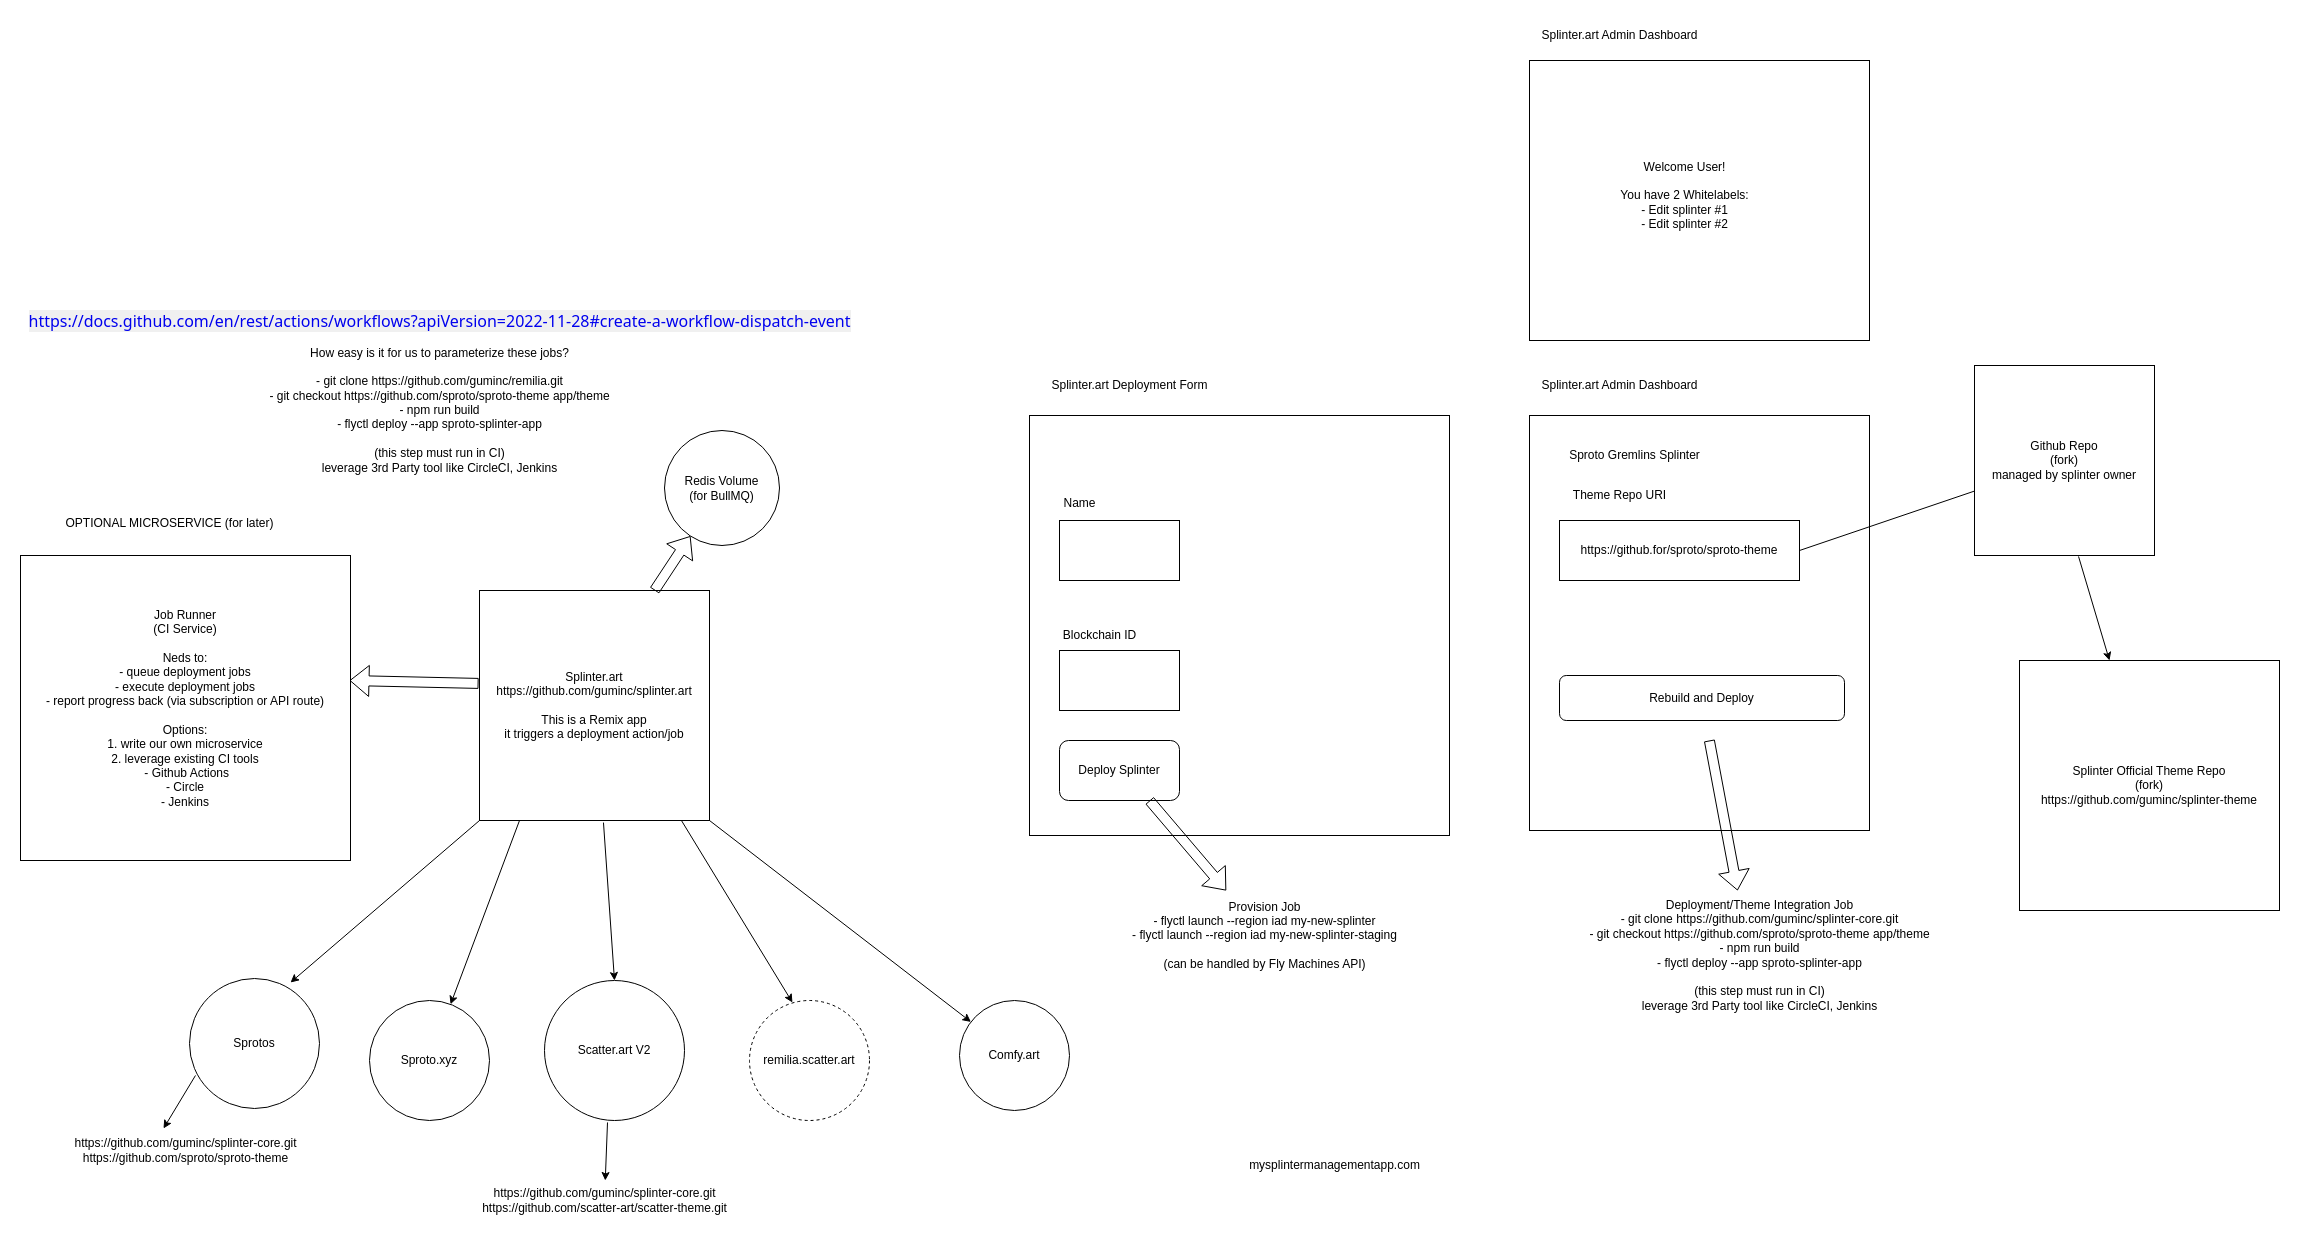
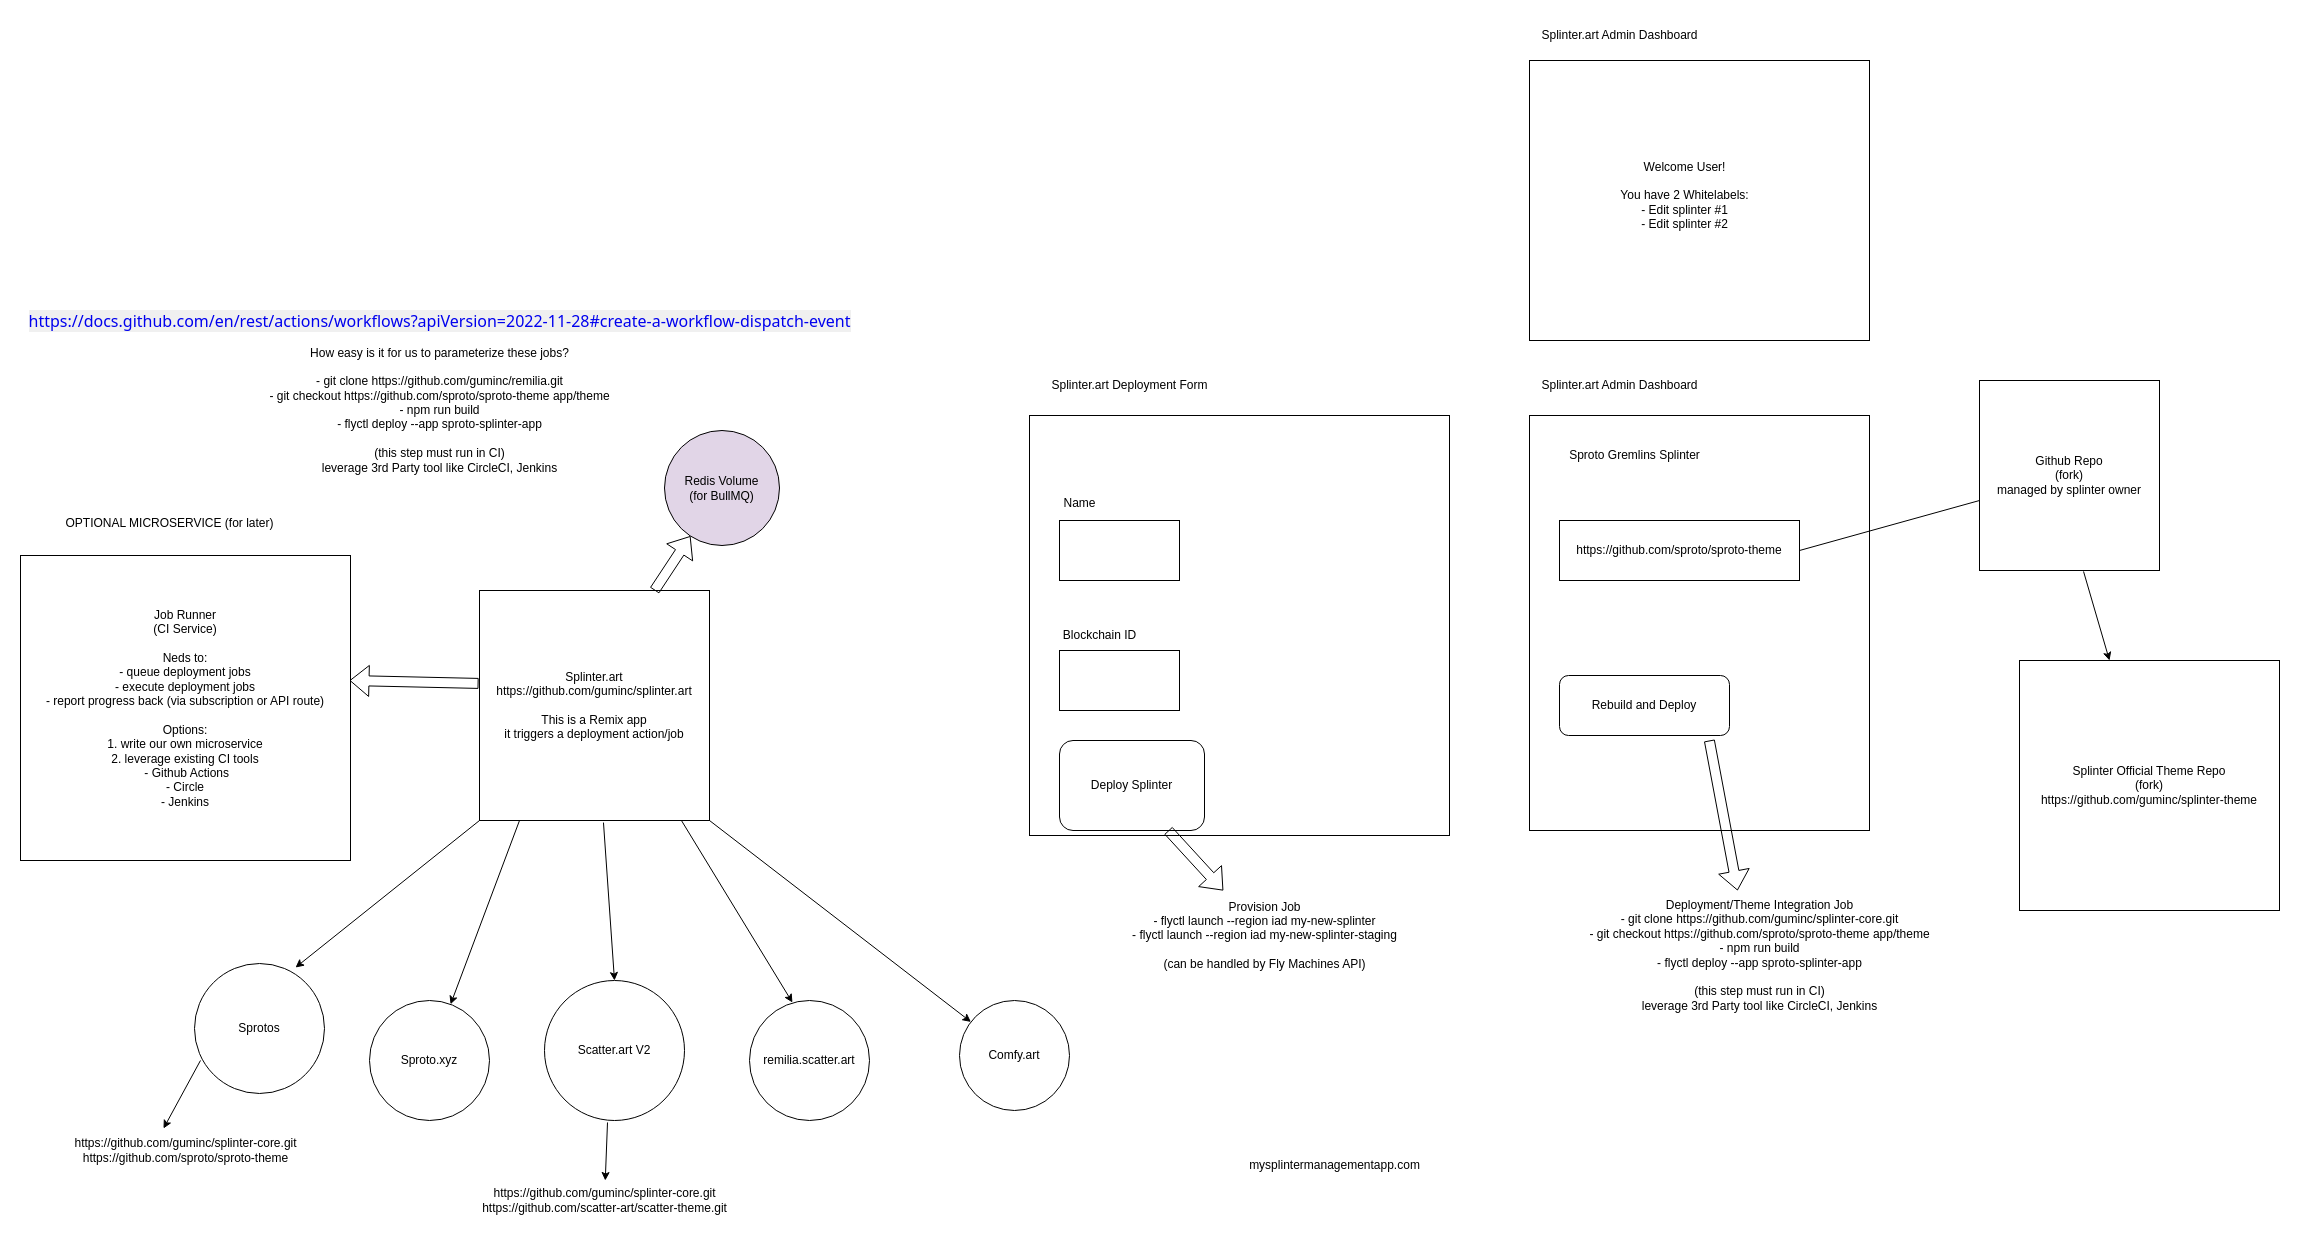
(2065, 461) -> (2070, 476)
(722, 488) -> (722, 488)
(1620, 496) -> none
(1680, 551) -> (1680, 551)
(1702, 698) -> (1645, 706)
(1120, 771) -> (1132, 786)
(255, 1044) -> (260, 1029)
(810, 1061) -> (810, 1061)
